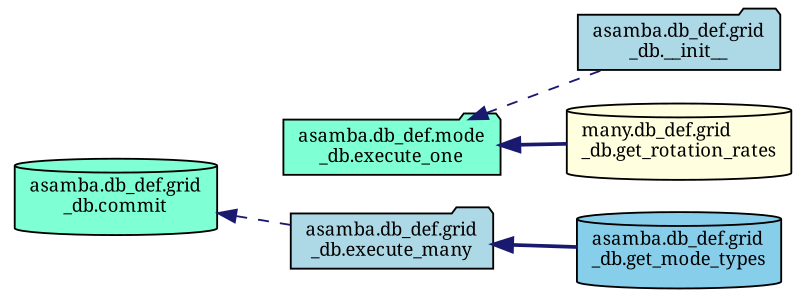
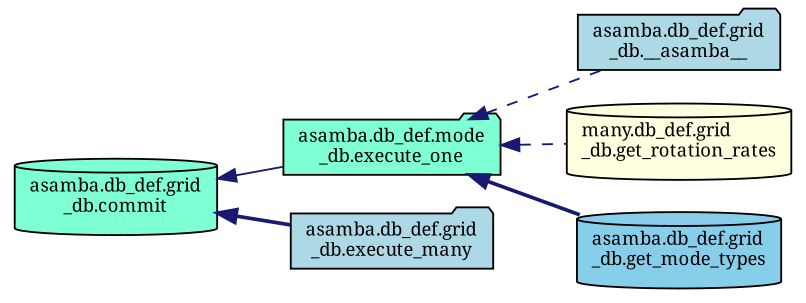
(679, 42) -> (679, 42)
(543, 144) -> (543, 144)
none -> (259, 171)
(263, 220) -> (263, 220)
(545, 246) -> (534, 198)
